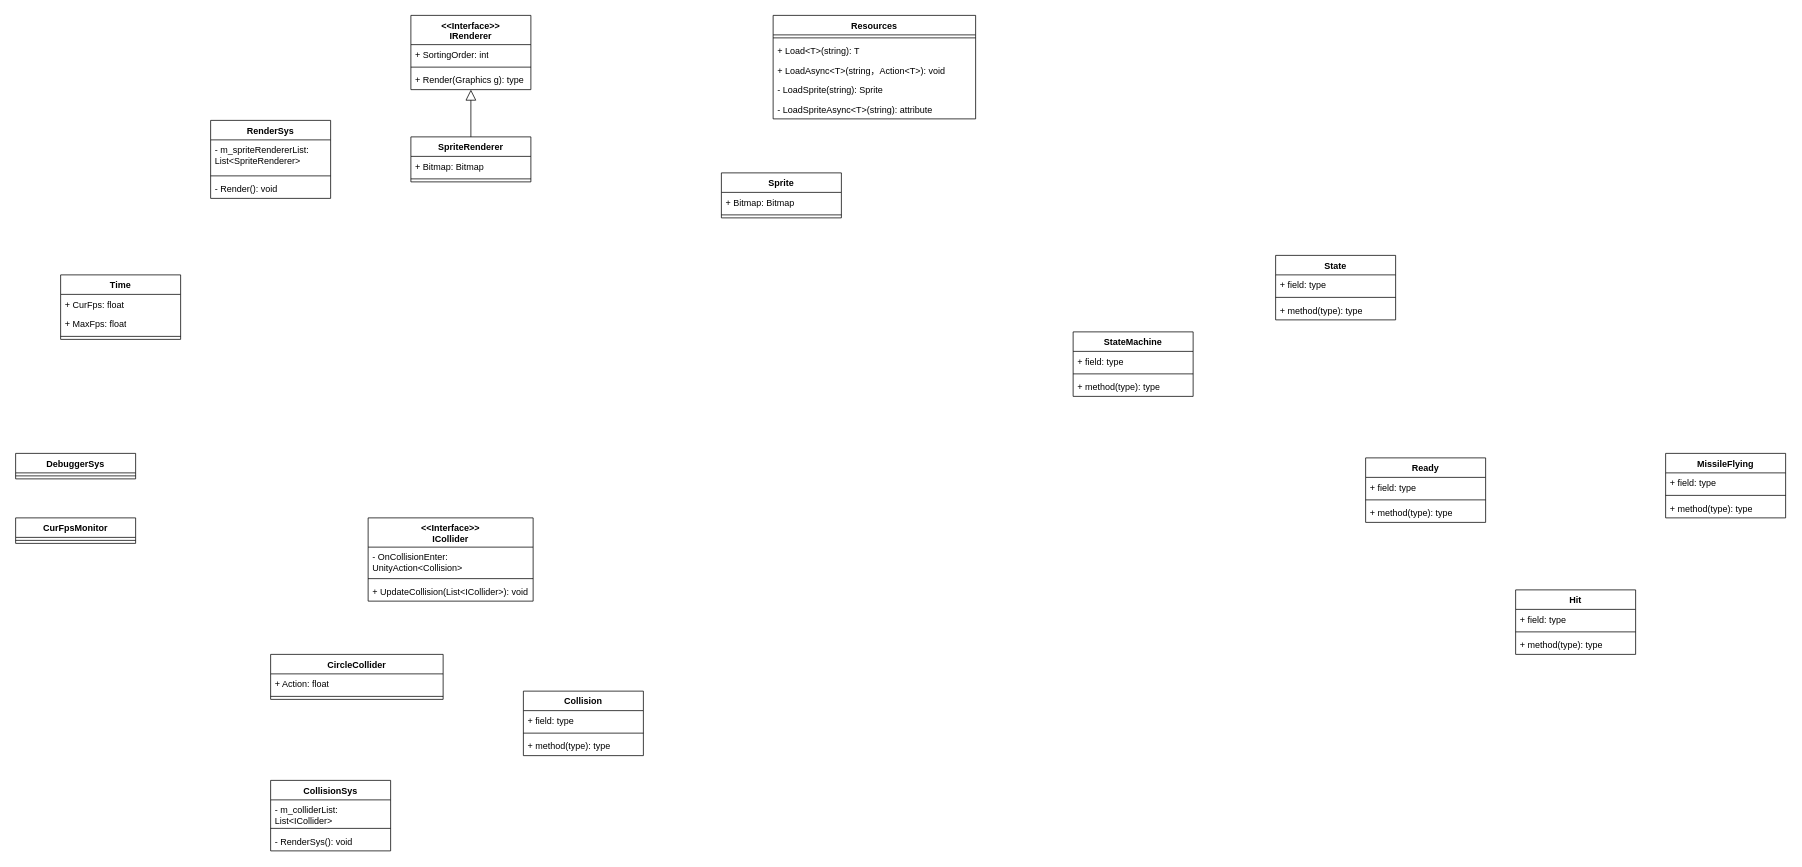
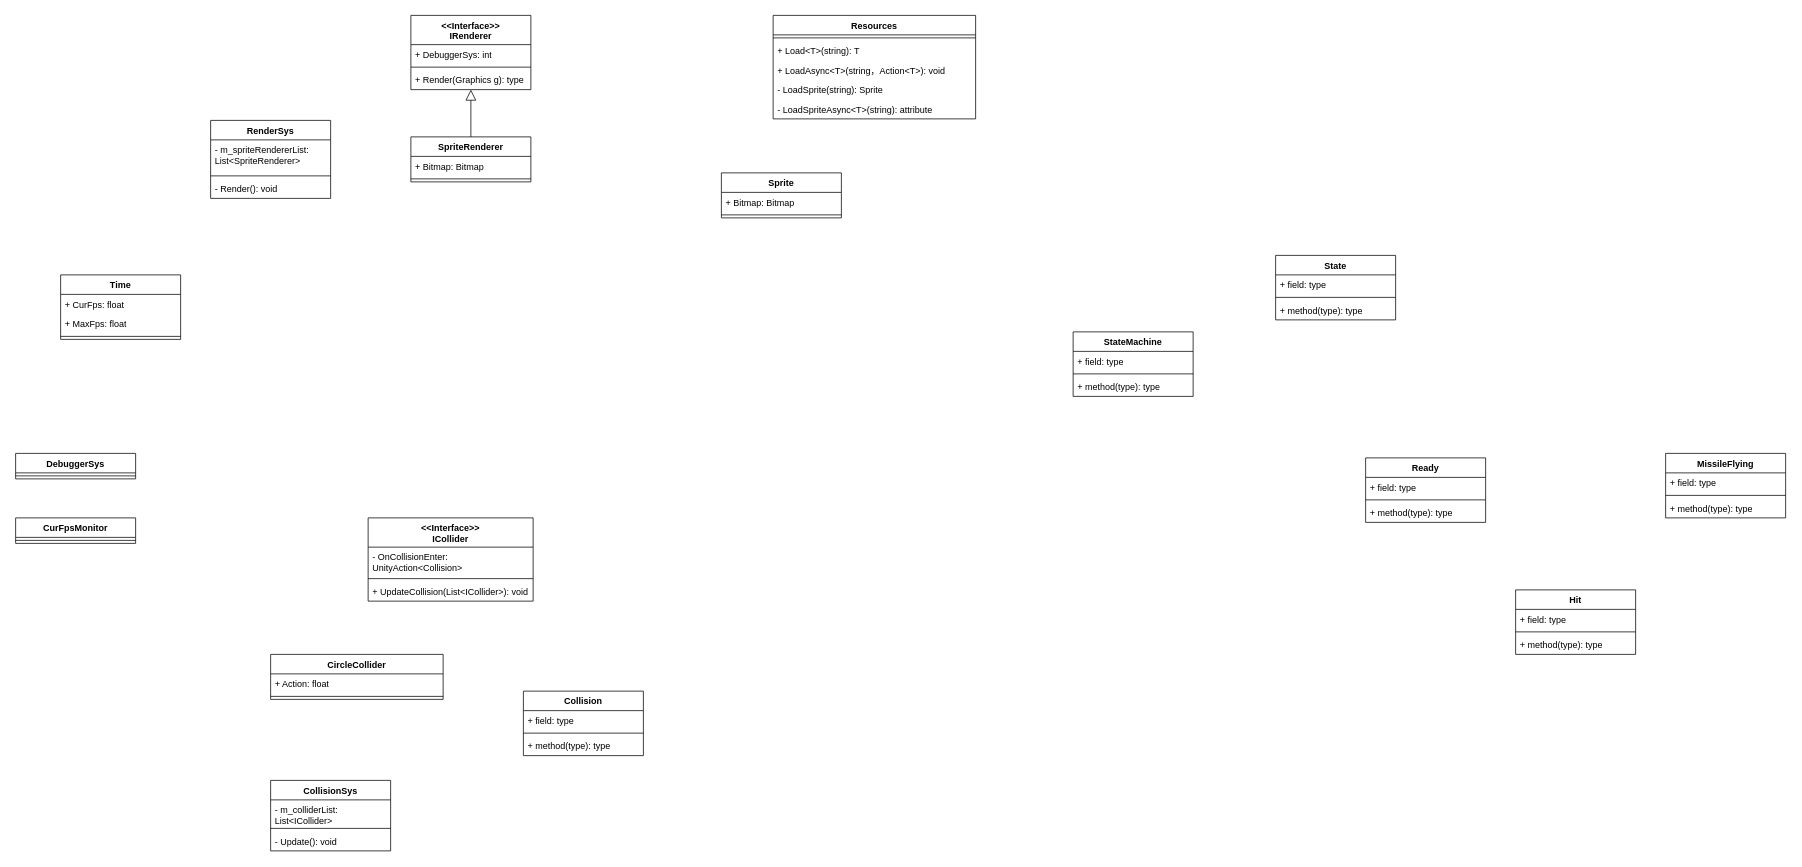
(457, 55) -> (456, 55)
(318, 842) -> (311, 842)
